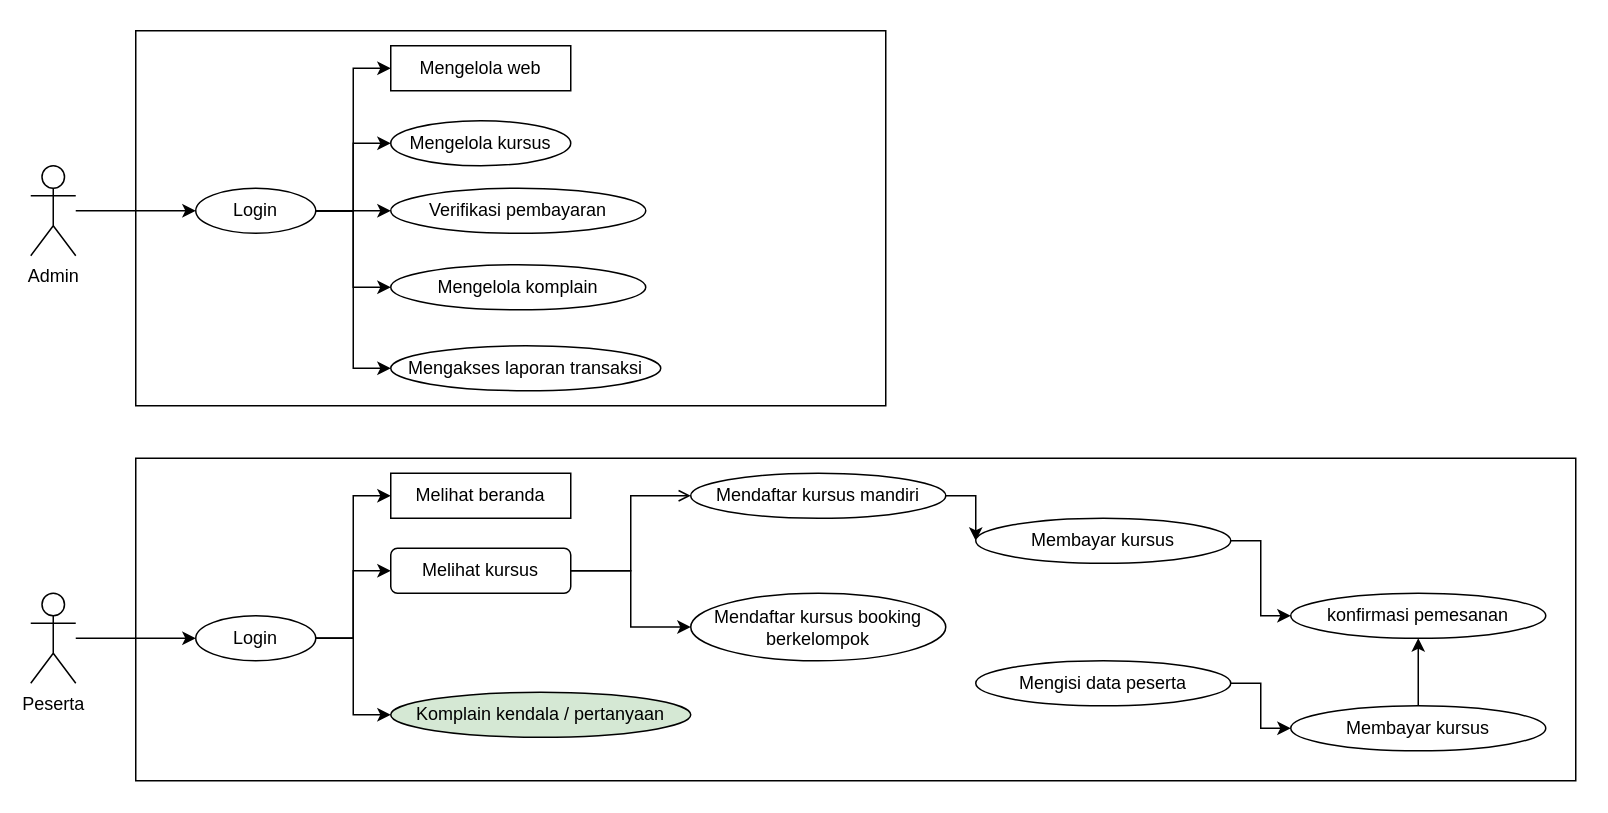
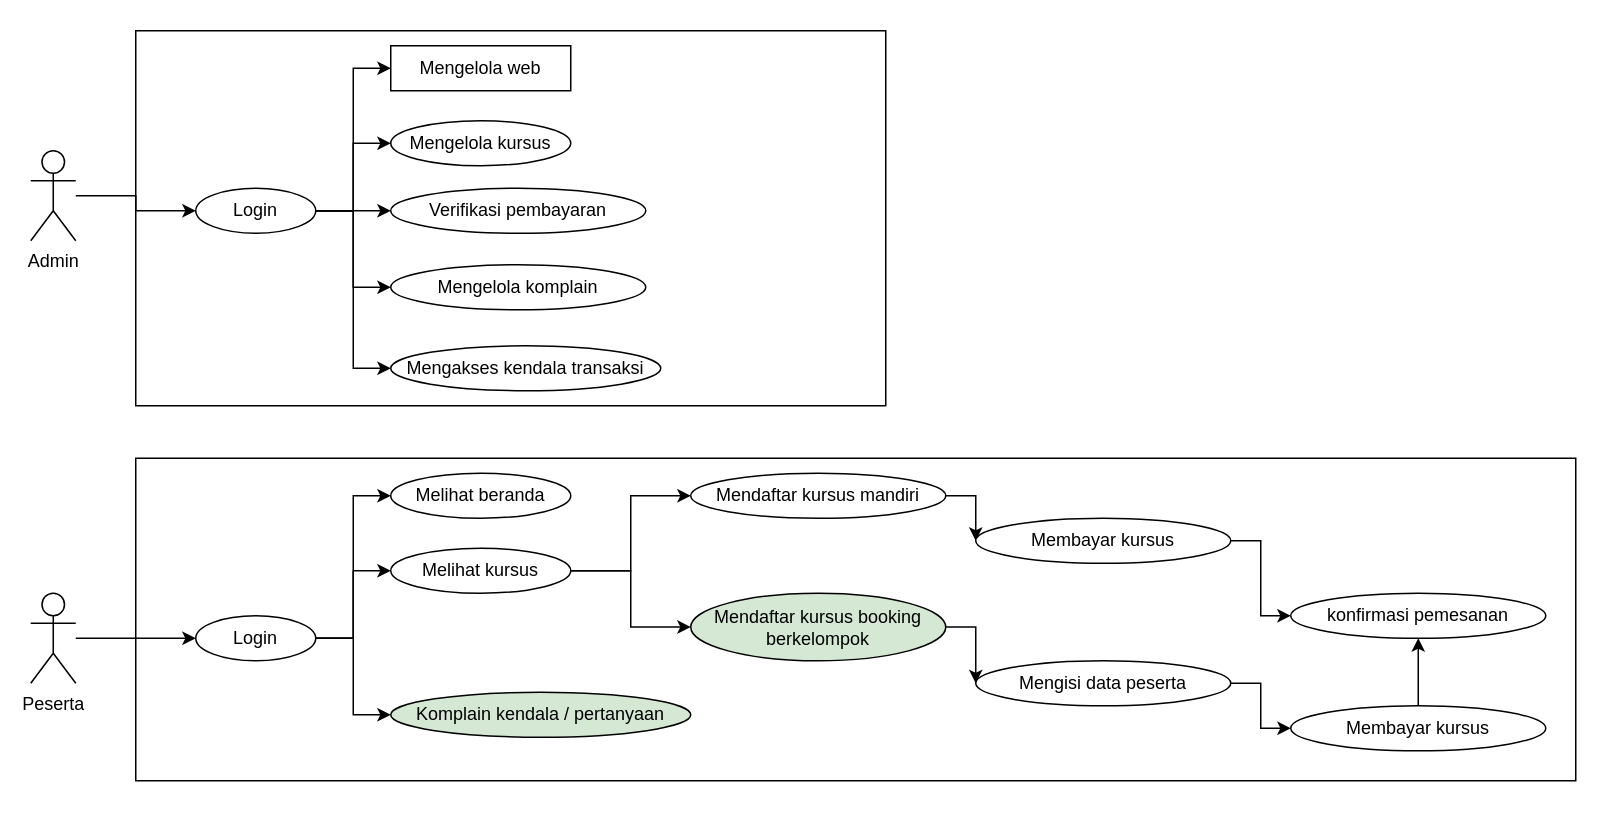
(53, 211) -> (53, 196)
(526, 368) -> (526, 368)
(481, 496) -> (481, 496)
(681, 496) -> (679, 496)
(481, 571) -> (481, 571)
(818, 627) -> (818, 627)
none -> (976, 635)
